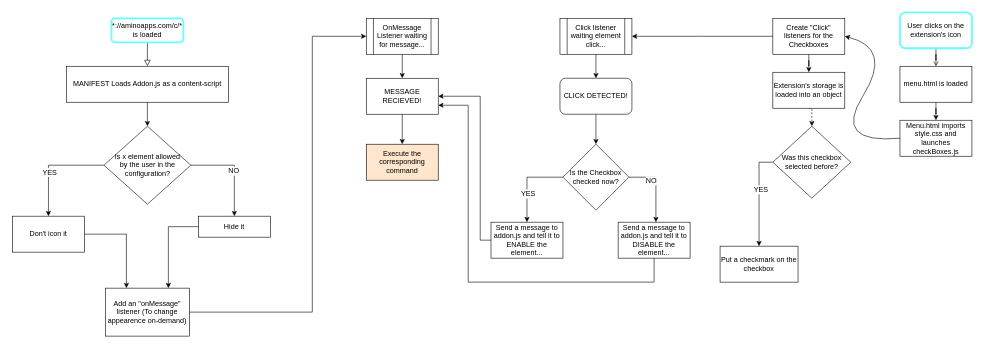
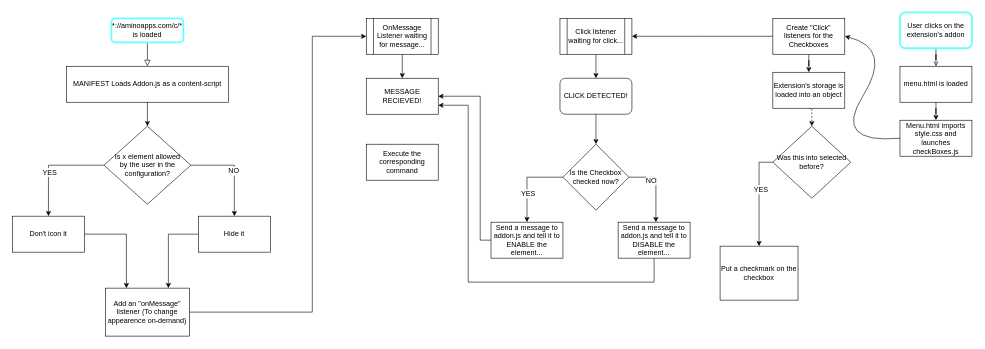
(936, 30) -> (936, 30)
(596, 36) -> (596, 36)
(402, 138) -> none
(402, 162) -> (402, 162)
(812, 162) -> (812, 162)
(234, 227) -> (234, 234)
(759, 264) -> (759, 273)
